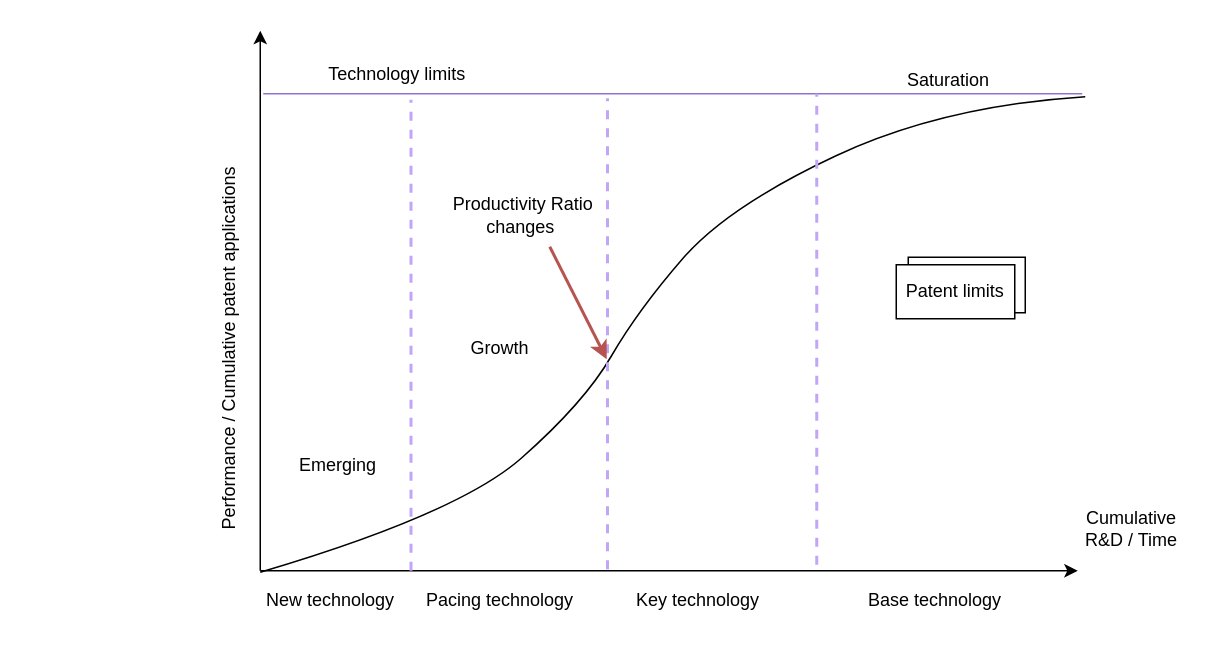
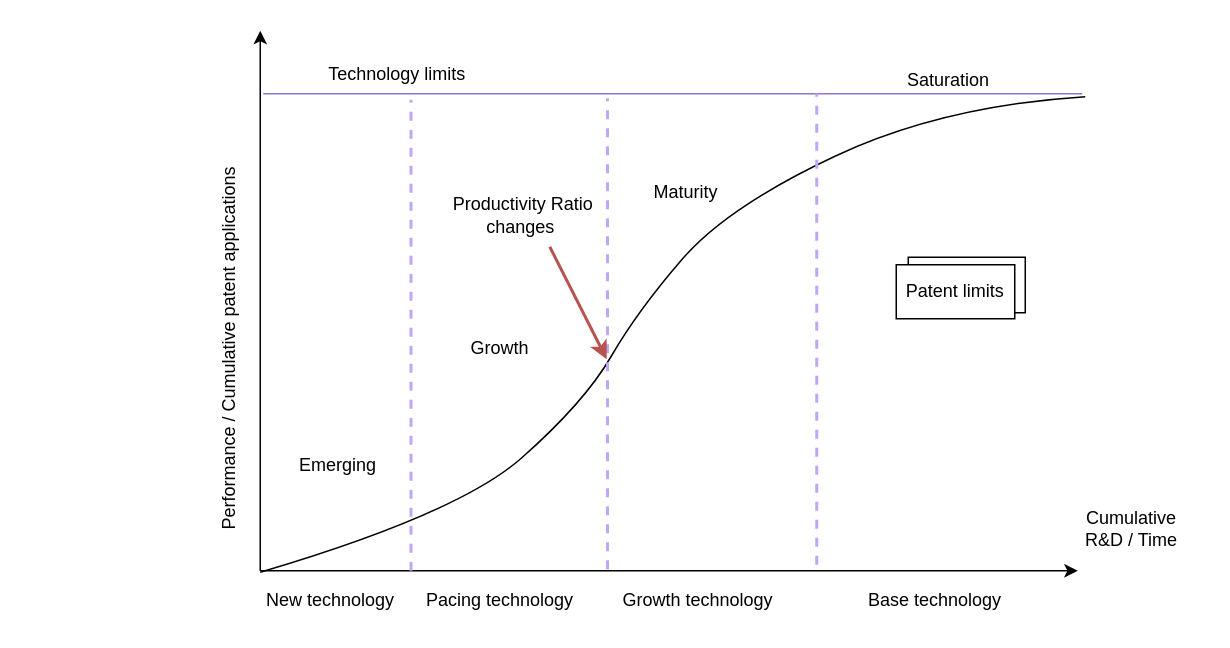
none -> (686, 193)
(698, 601) -> (698, 601)
